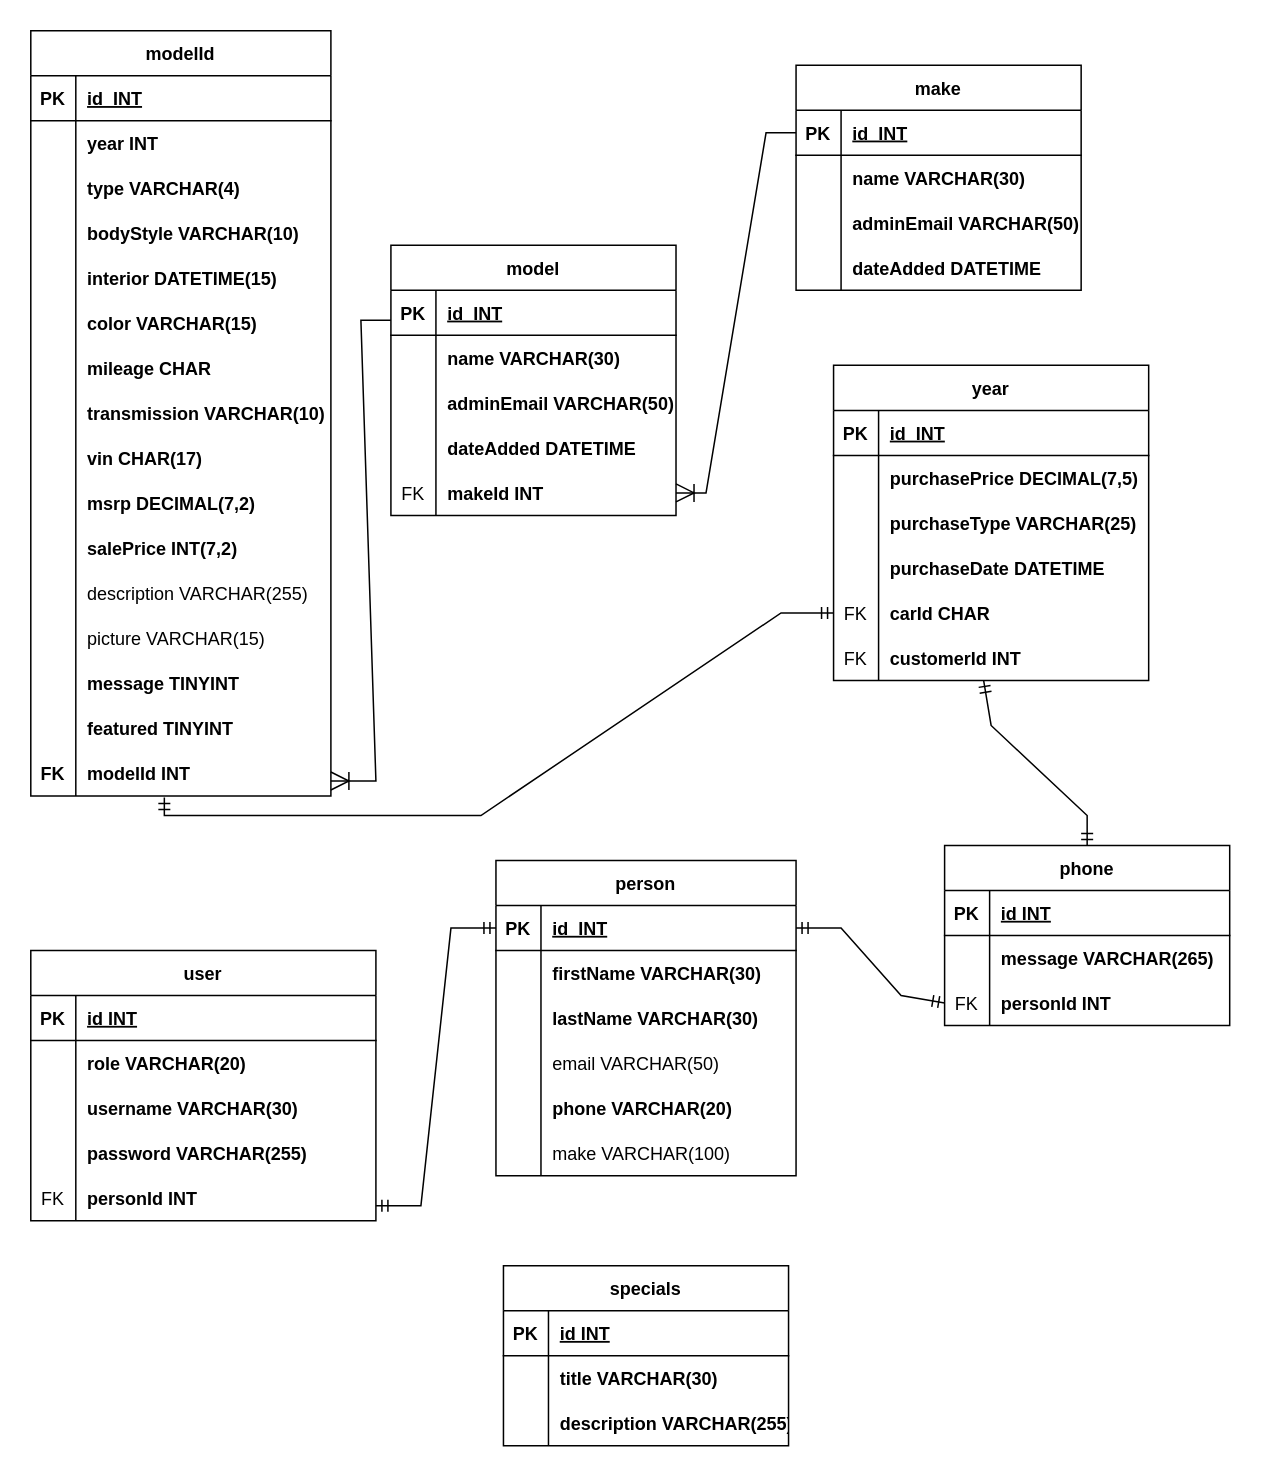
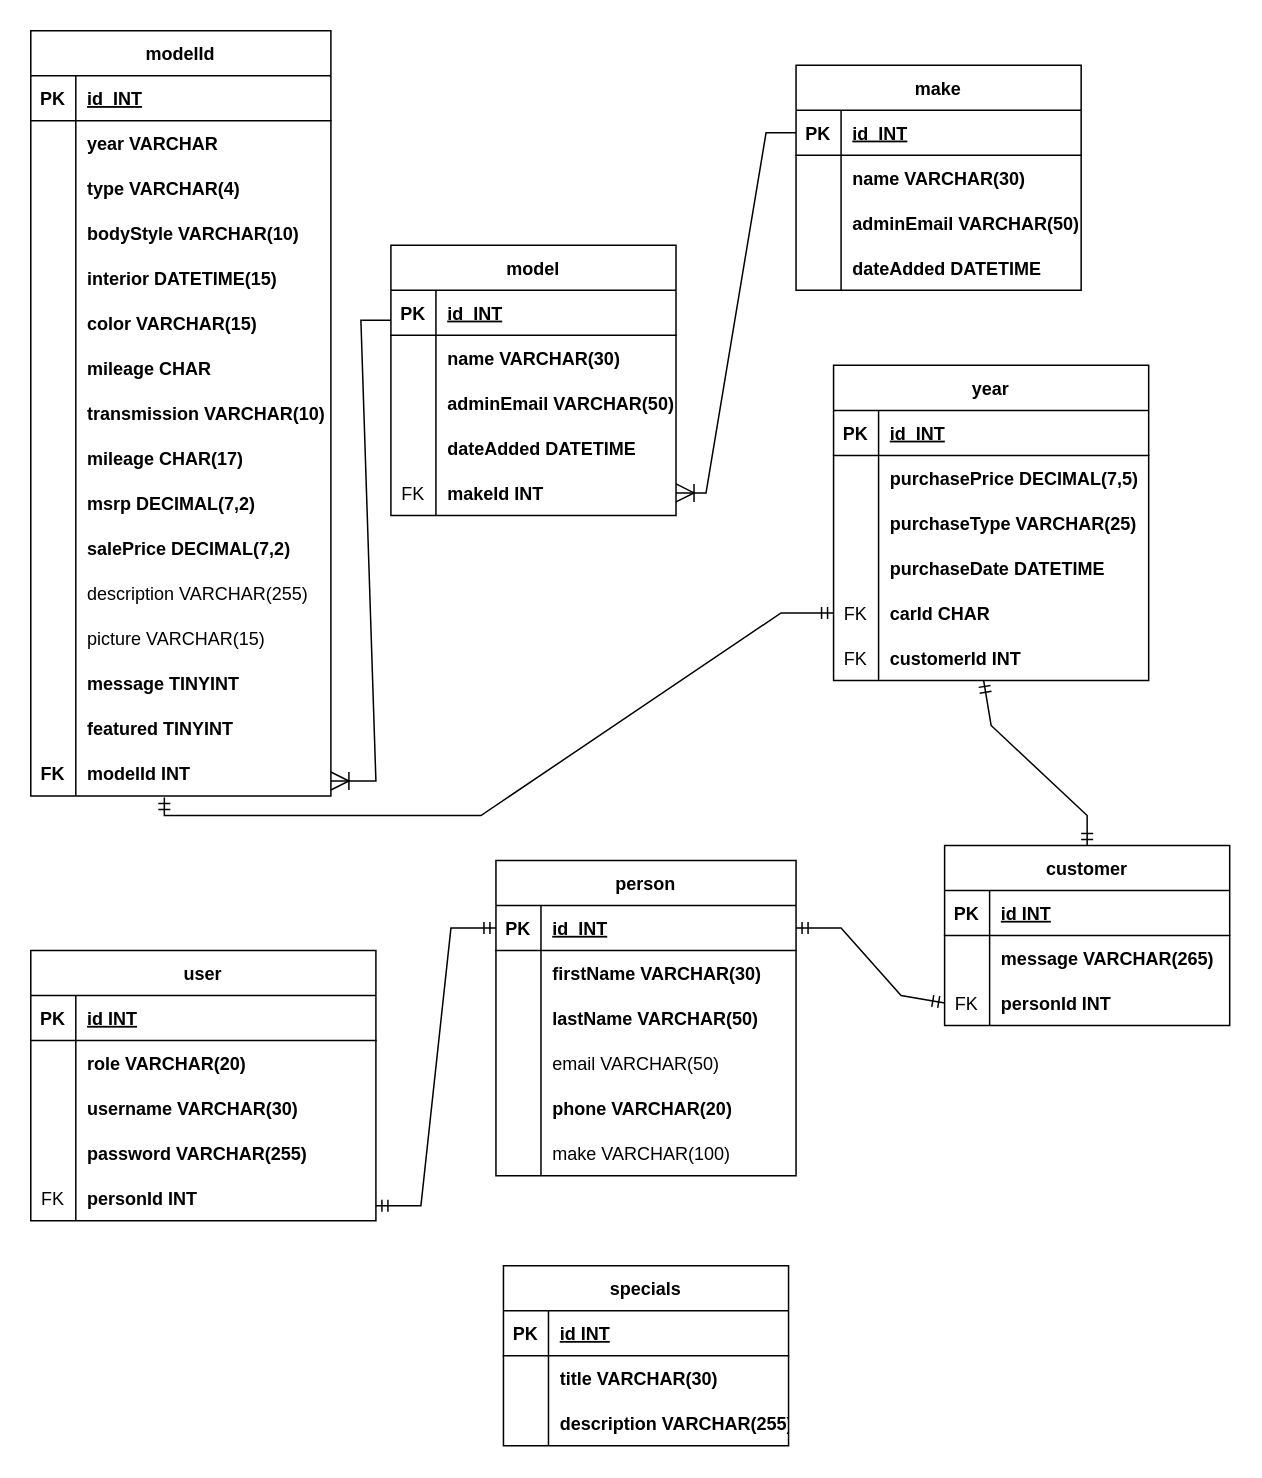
(125, 144) -> (145, 144)
(143, 459) -> (161, 459)
(168, 549) -> (189, 549)
(1086, 869) -> (1086, 869)
(648, 1019) -> (648, 1019)
